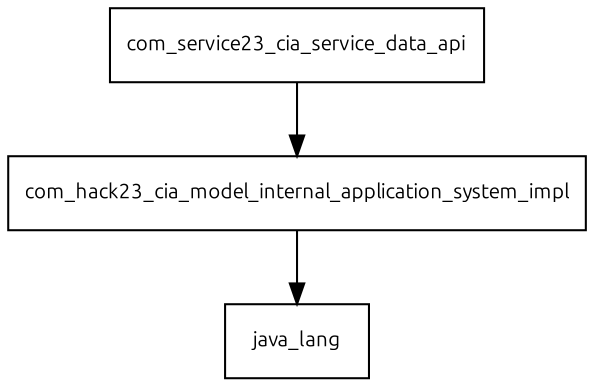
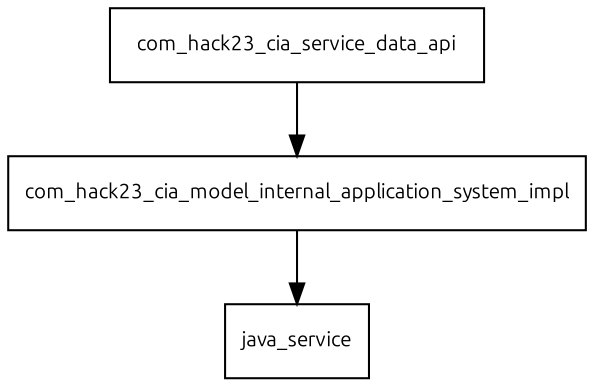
(297, 45) -> (297, 45)
(297, 341) -> (297, 341)
